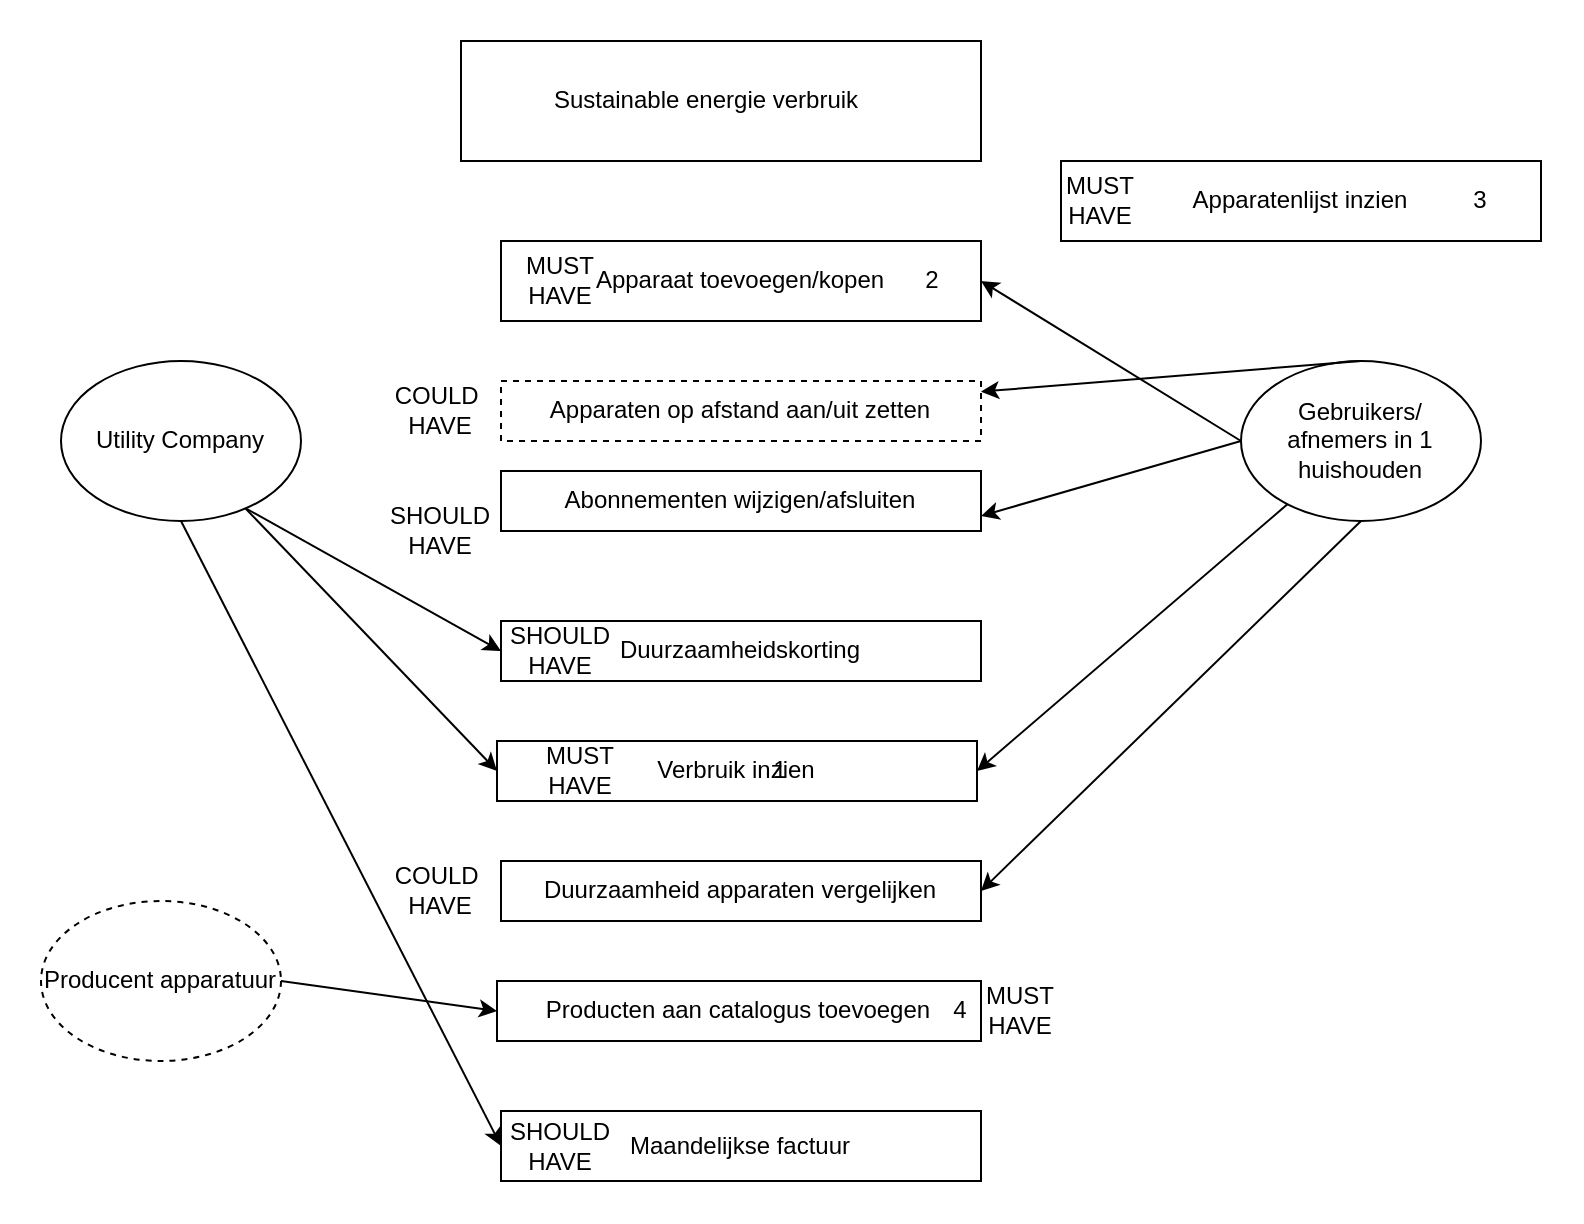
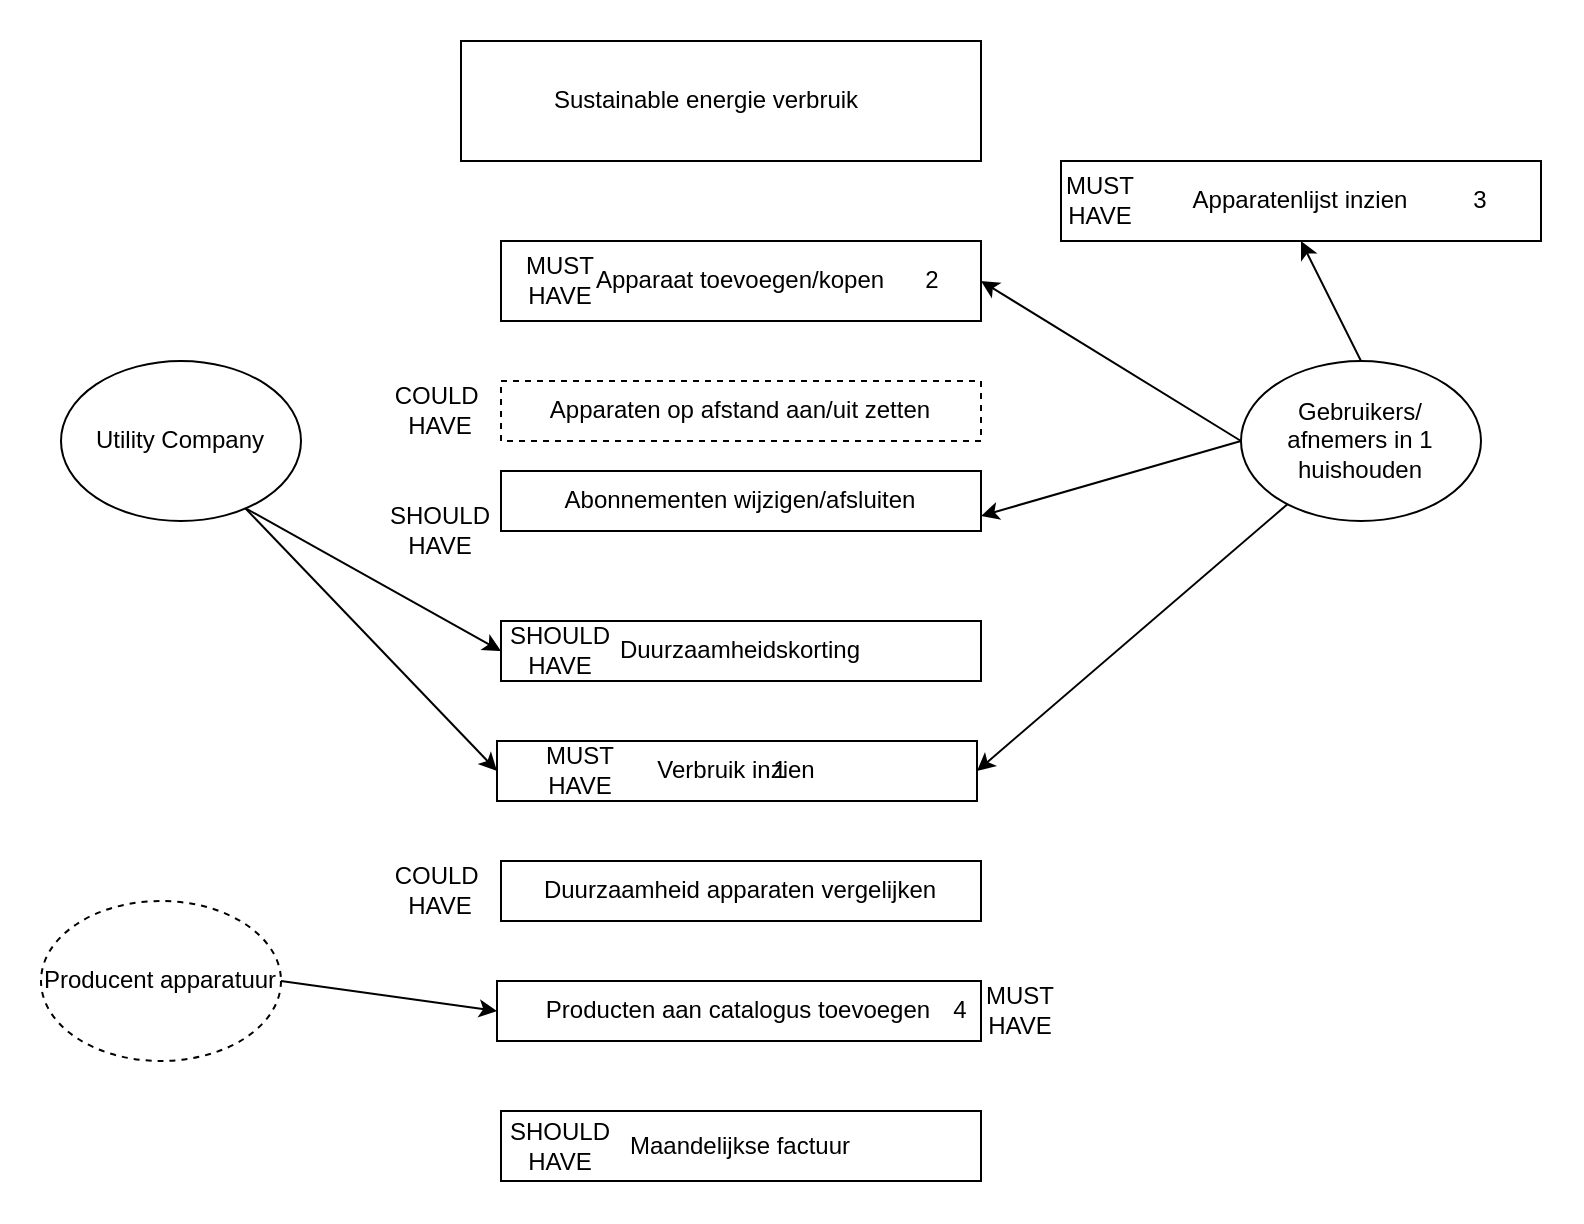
(1237, 371) -> (1334, 307)
(1176, 701) -> none
(338, 827) -> none
